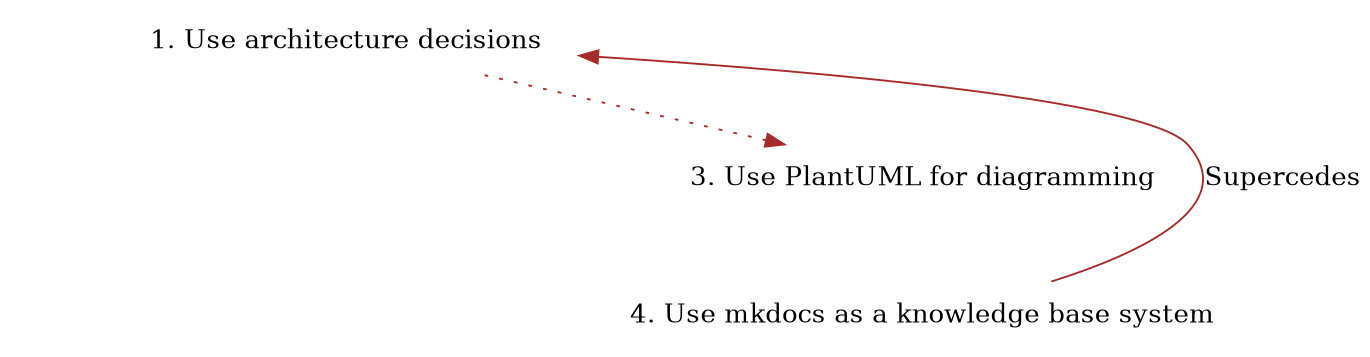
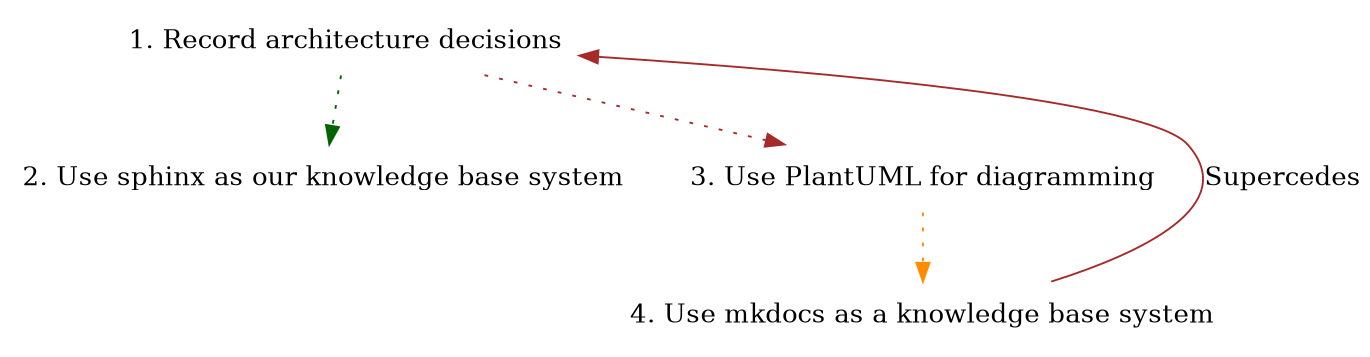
(346, 41) -> (346, 41)
none -> (324, 178)
none -> (923, 238)
